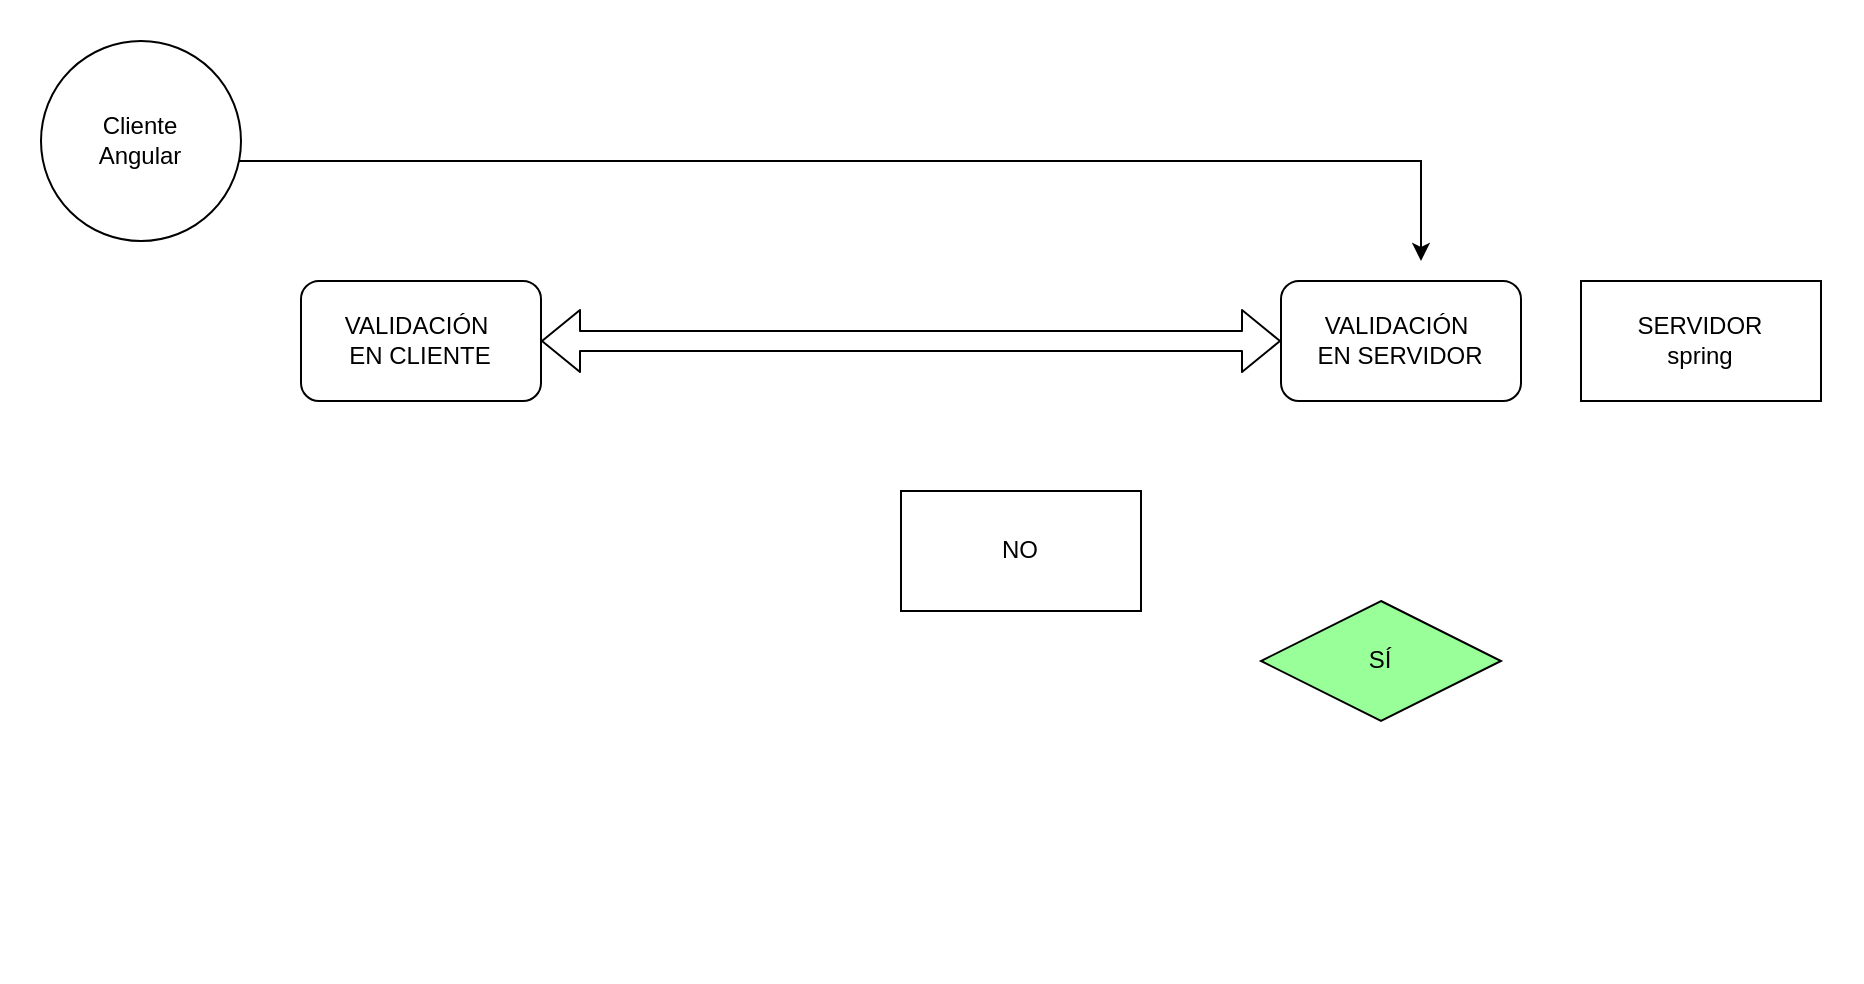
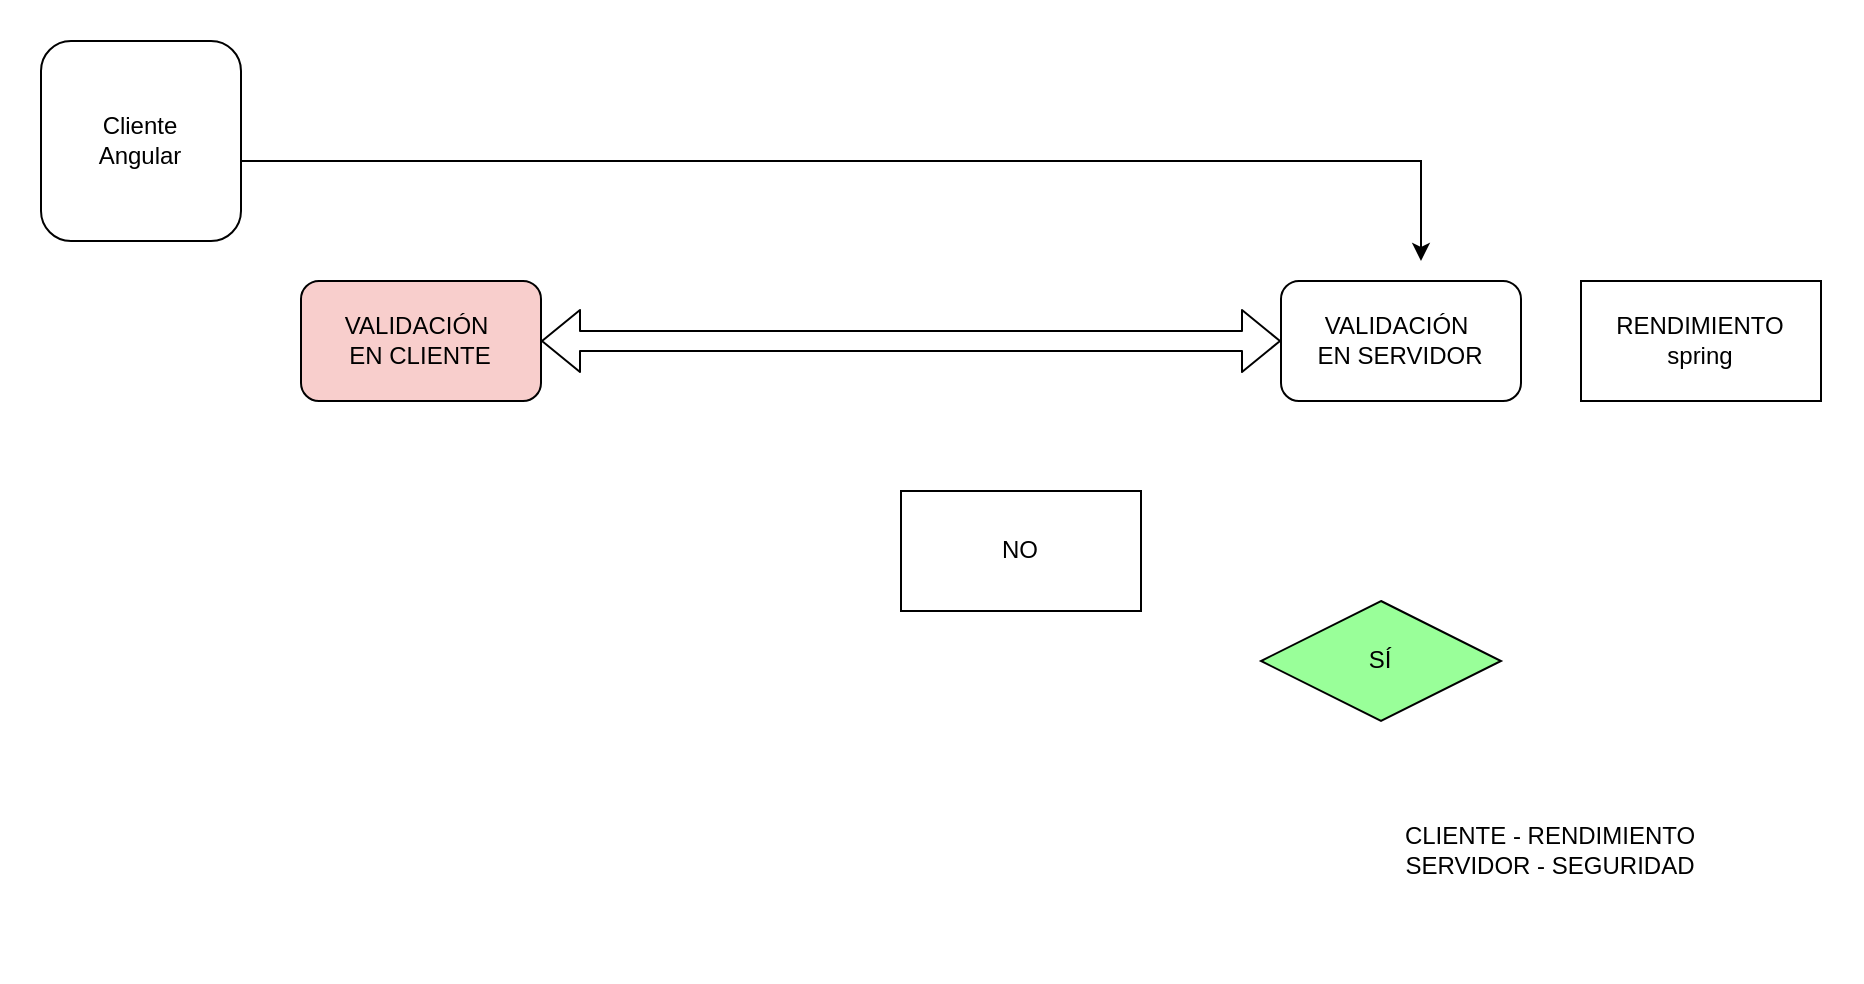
(141, 141) -> (141, 141)
(421, 341) -> (421, 341)
(1701, 341) -> (1701, 341)
none -> (1551, 851)
